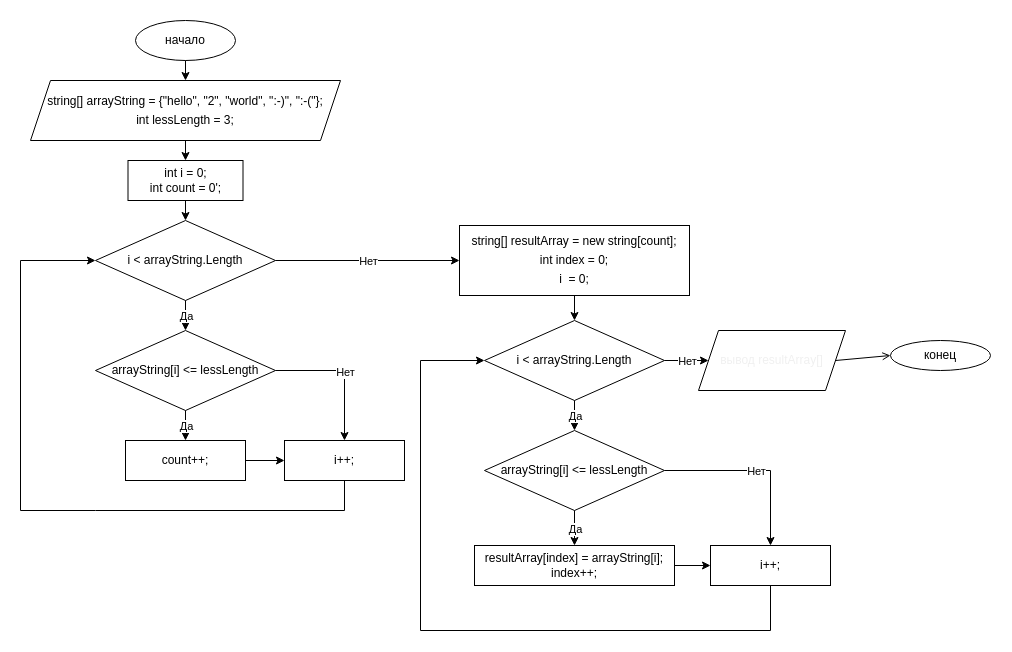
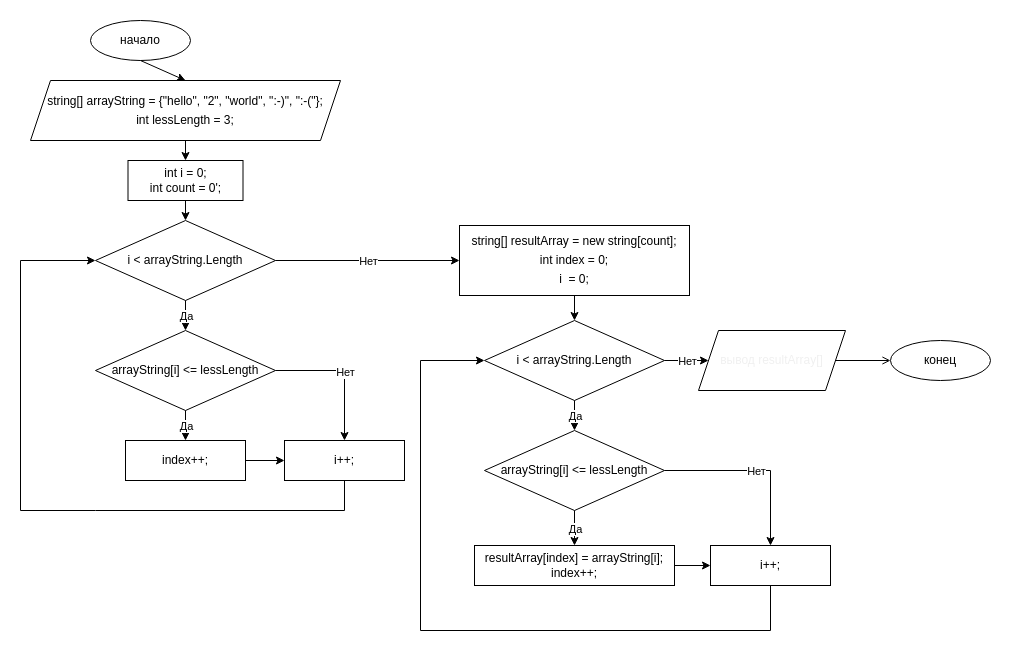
(186, 41) -> (141, 41)
(941, 356) -> (941, 361)
(186, 461) -> (186, 461)
